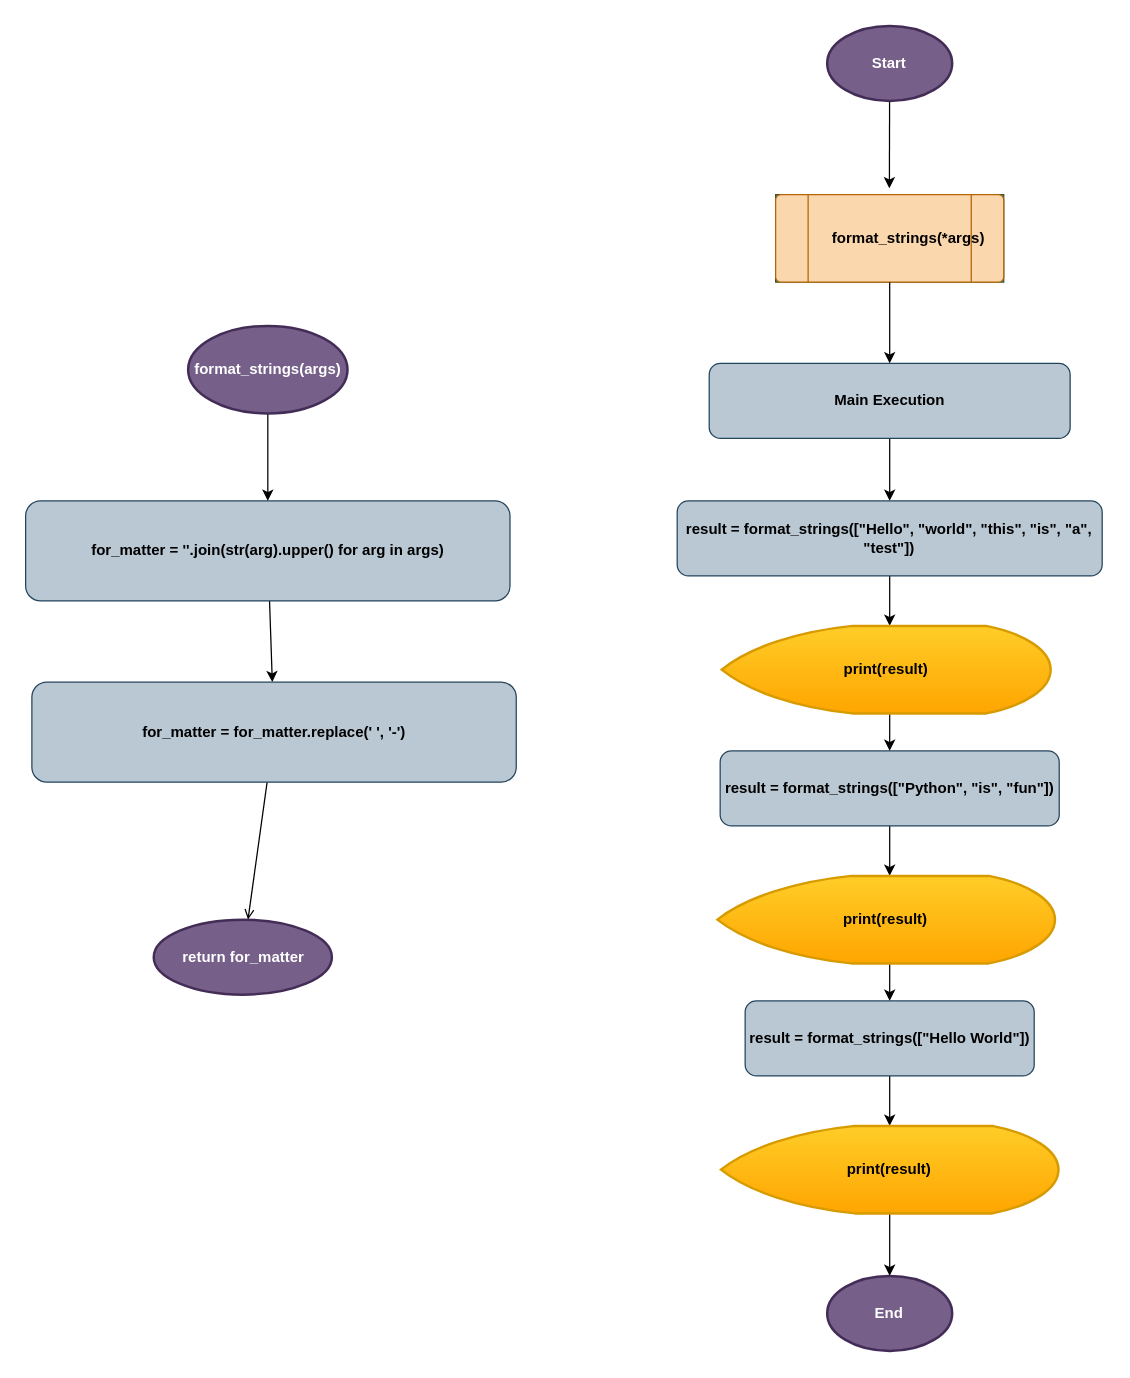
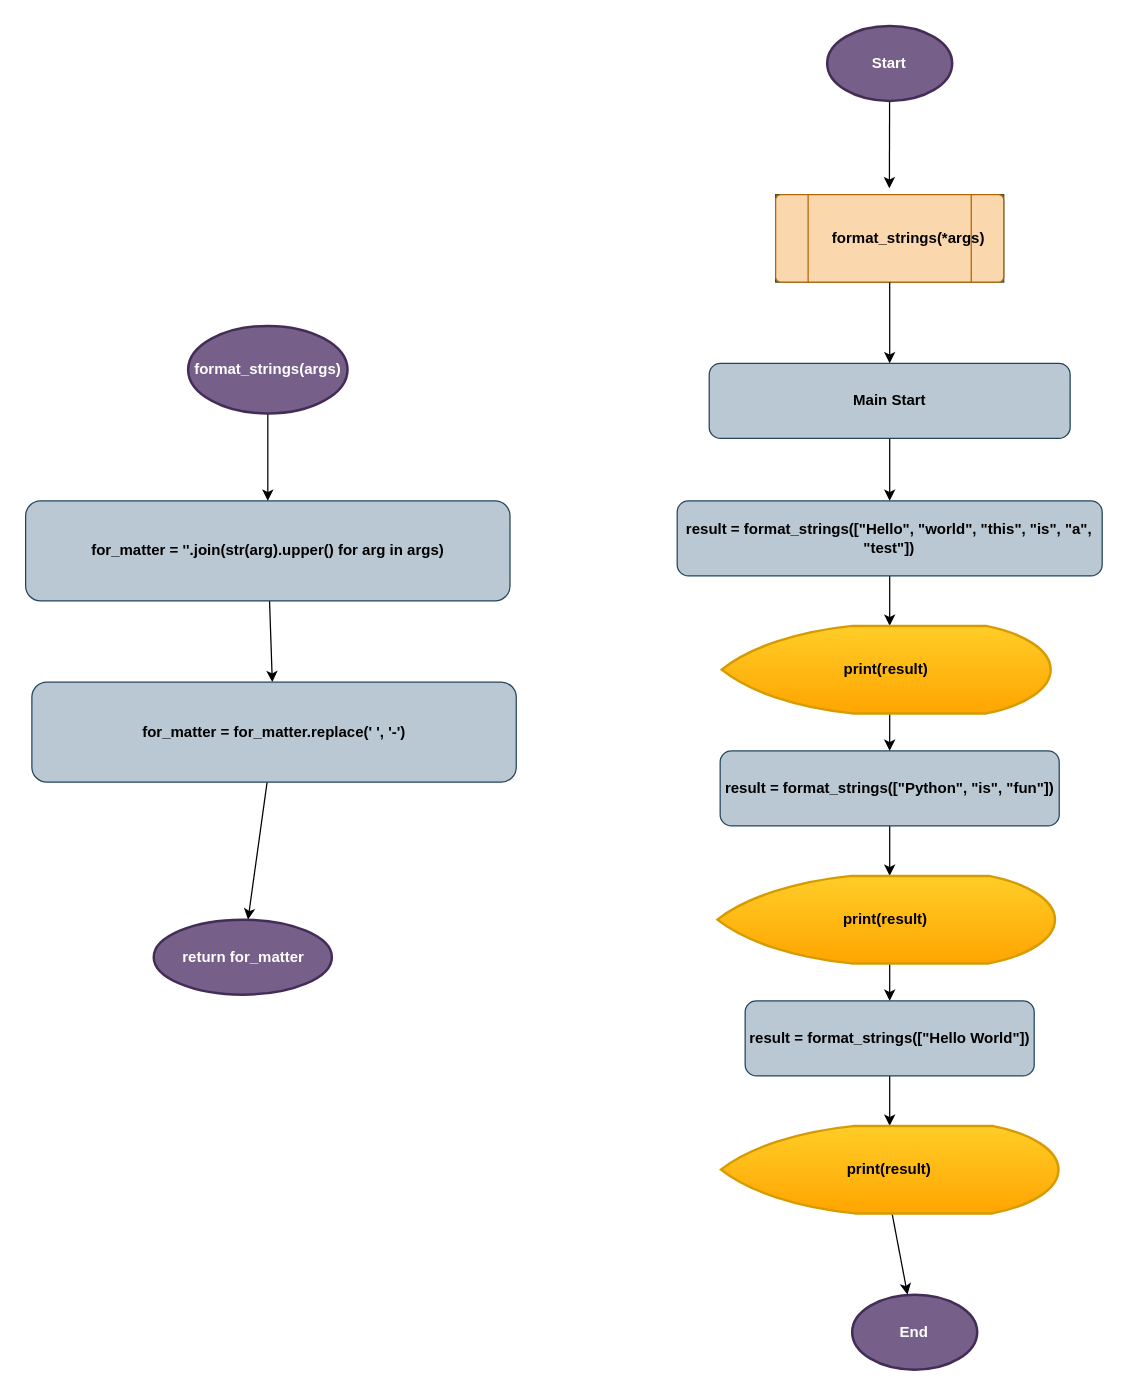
(890, 401) -> (890, 401)
(249, 912) -> (249, 909)
(890, 1313) -> (915, 1332)
